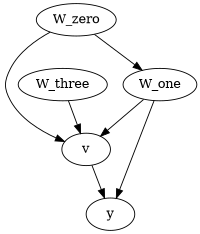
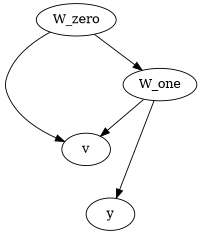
(63, 85) -> none
(97, 177) -> none
